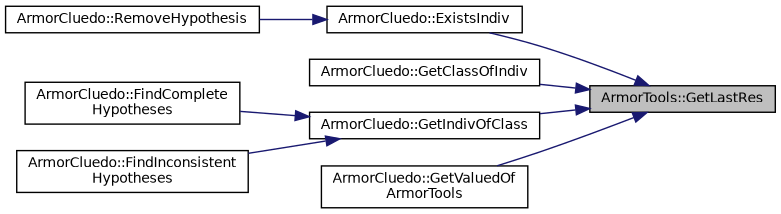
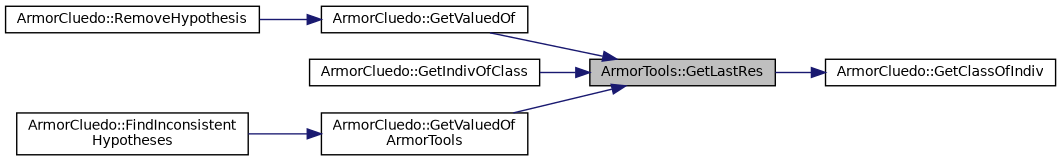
(425, 20) -> (425, 20)
(558, 86) -> (793, 73)
(132, 103) -> none
(287, 147) -> (278, 134)
